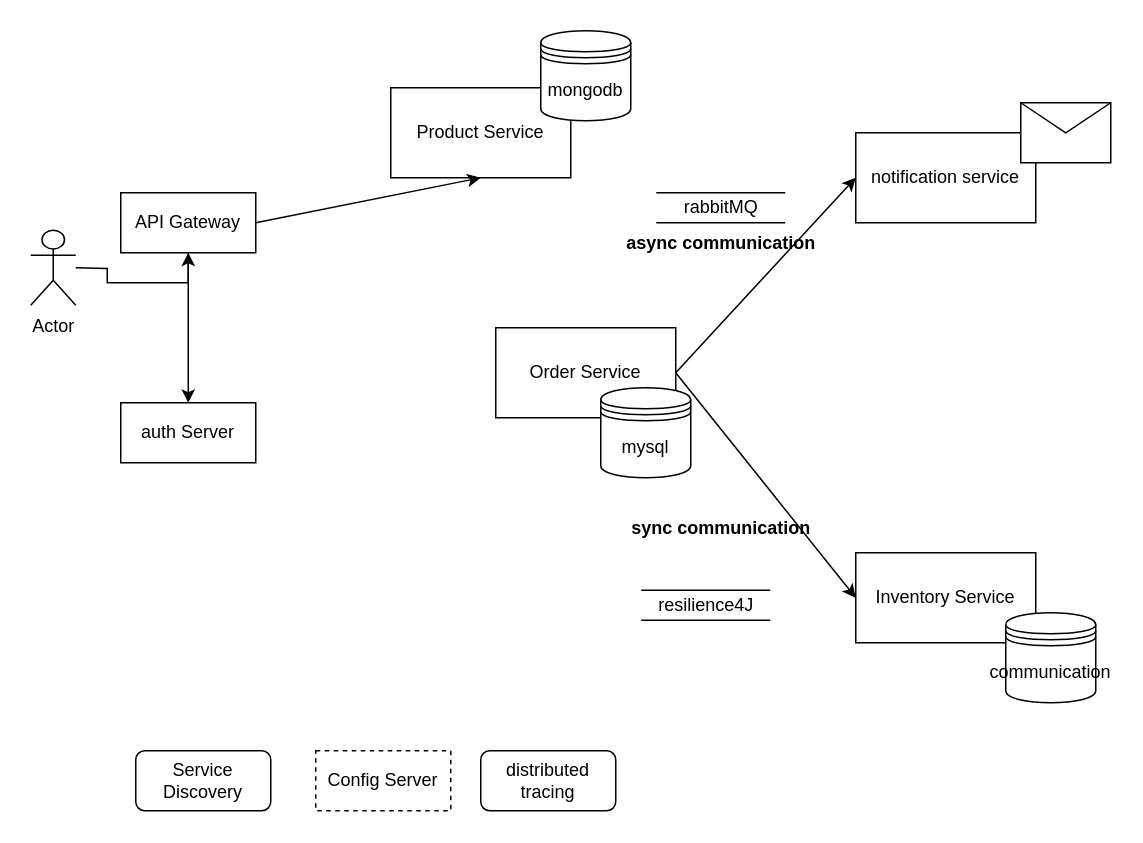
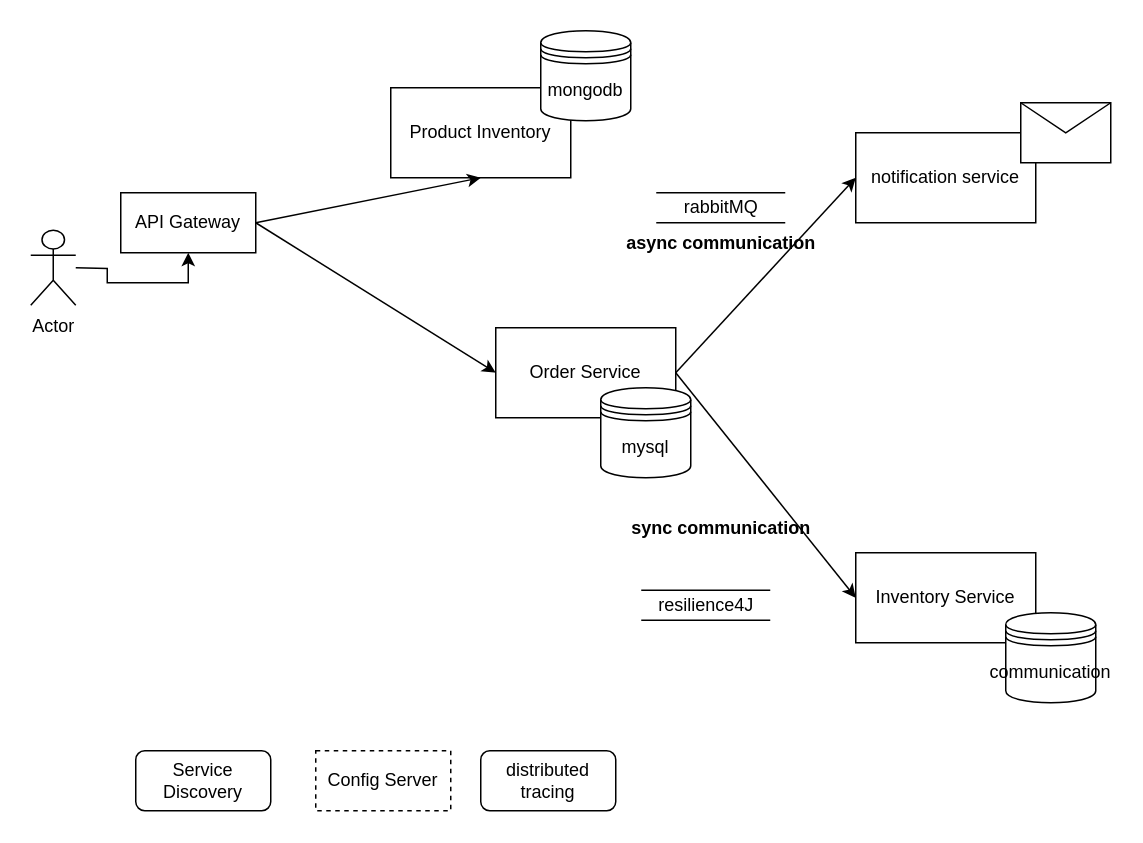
(481, 133) -> (481, 133)
none -> (372, 295)
(188, 339) -> none
(188, 433) -> none
